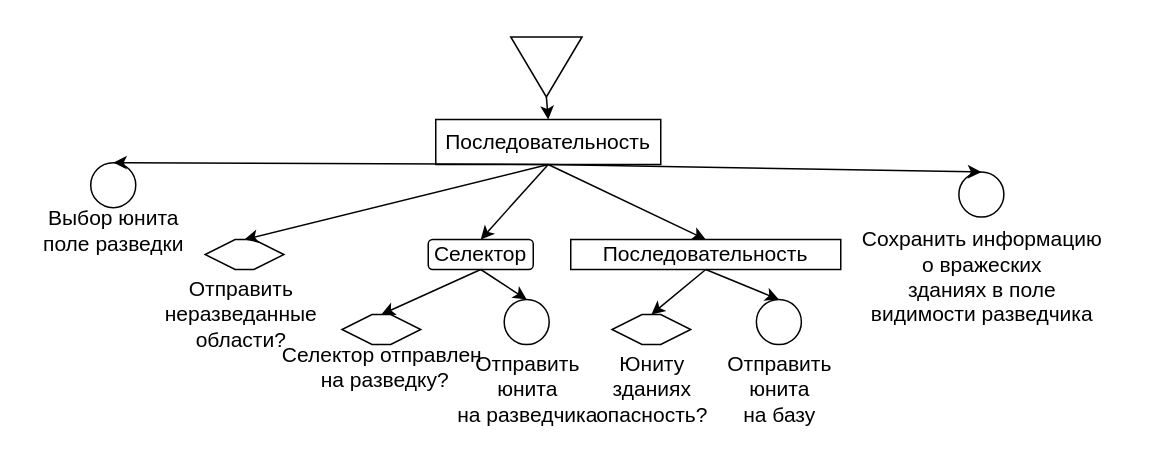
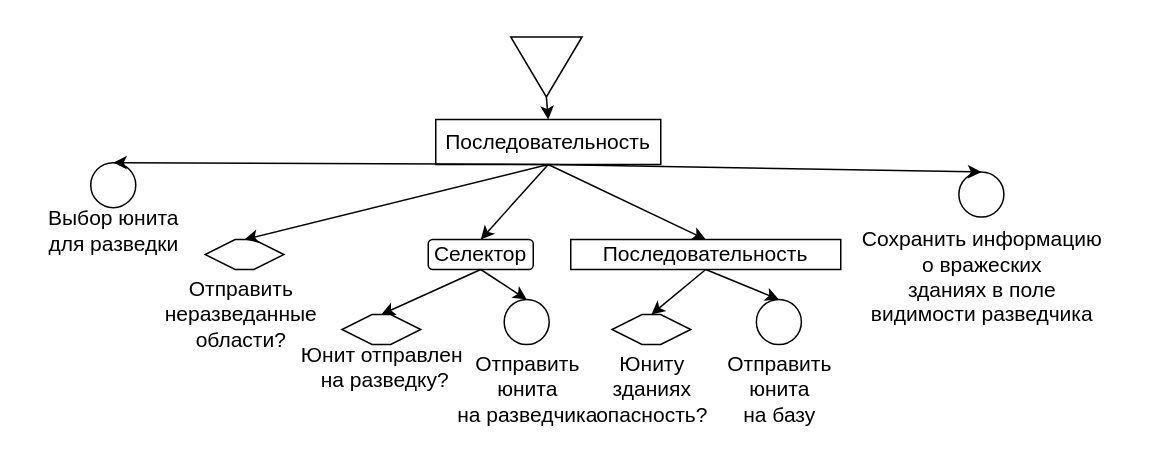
(114, 230) -> (114, 230)
(383, 367) -> (383, 367)
